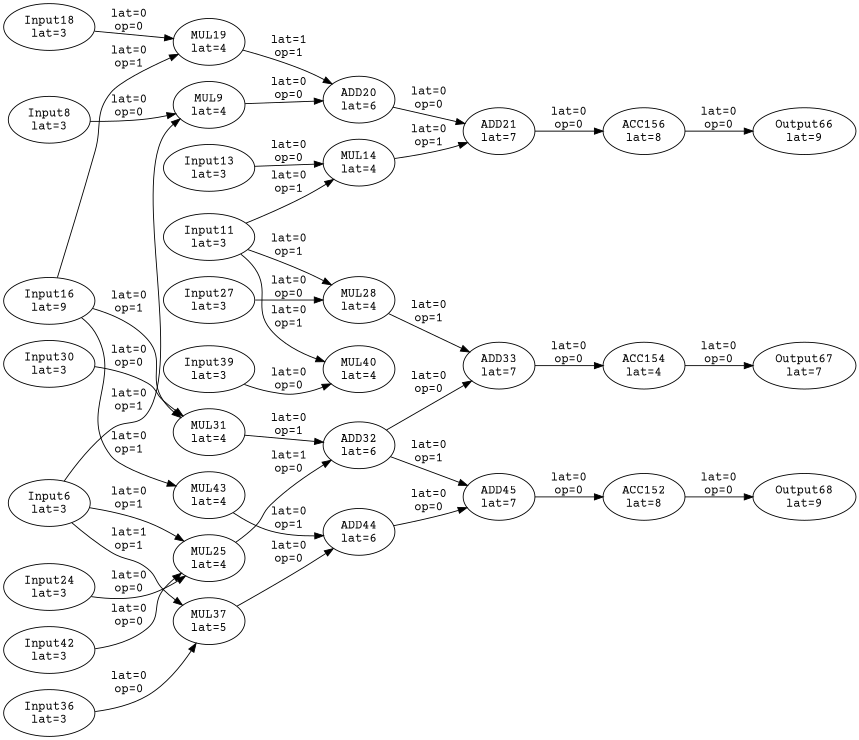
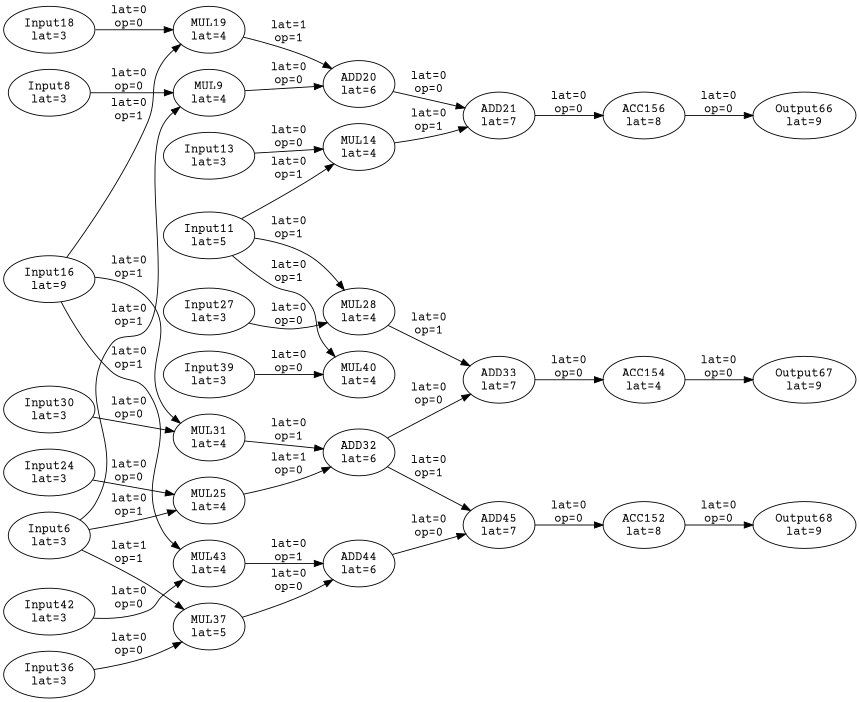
(209, 237) -> (209, 235)
(804, 366) -> (804, 380)
(148, 628) -> (140, 614)
